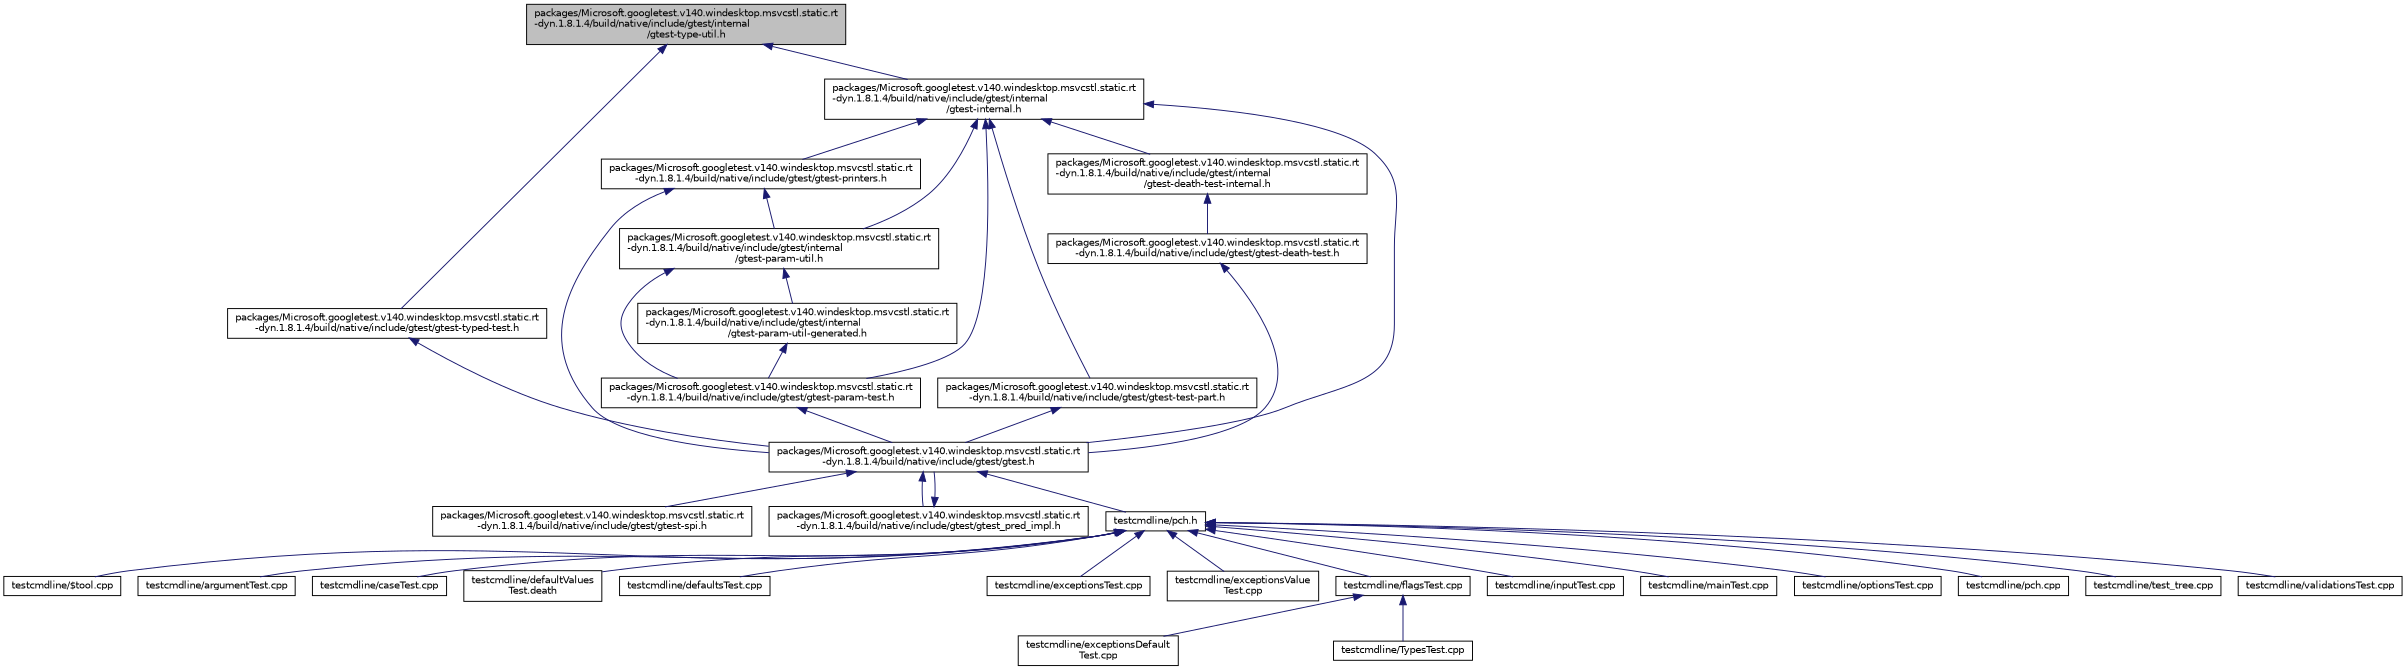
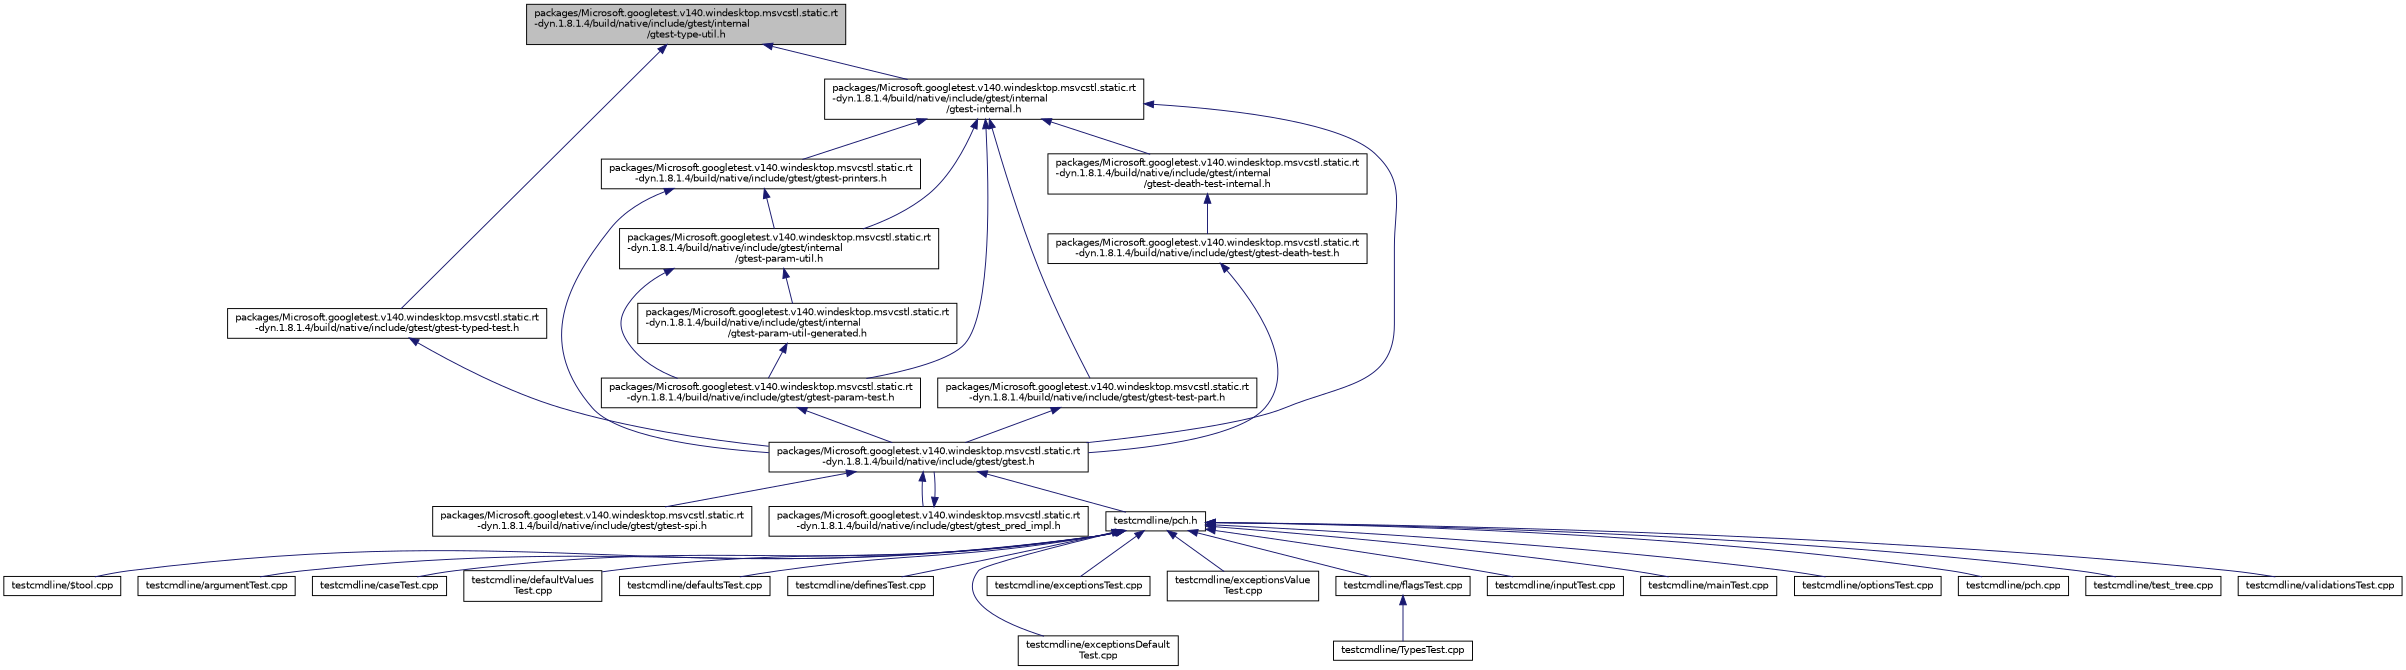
(533, 586) -> (533, 586)
none -> (861, 586)
(1258, 617) -> (993, 565)
